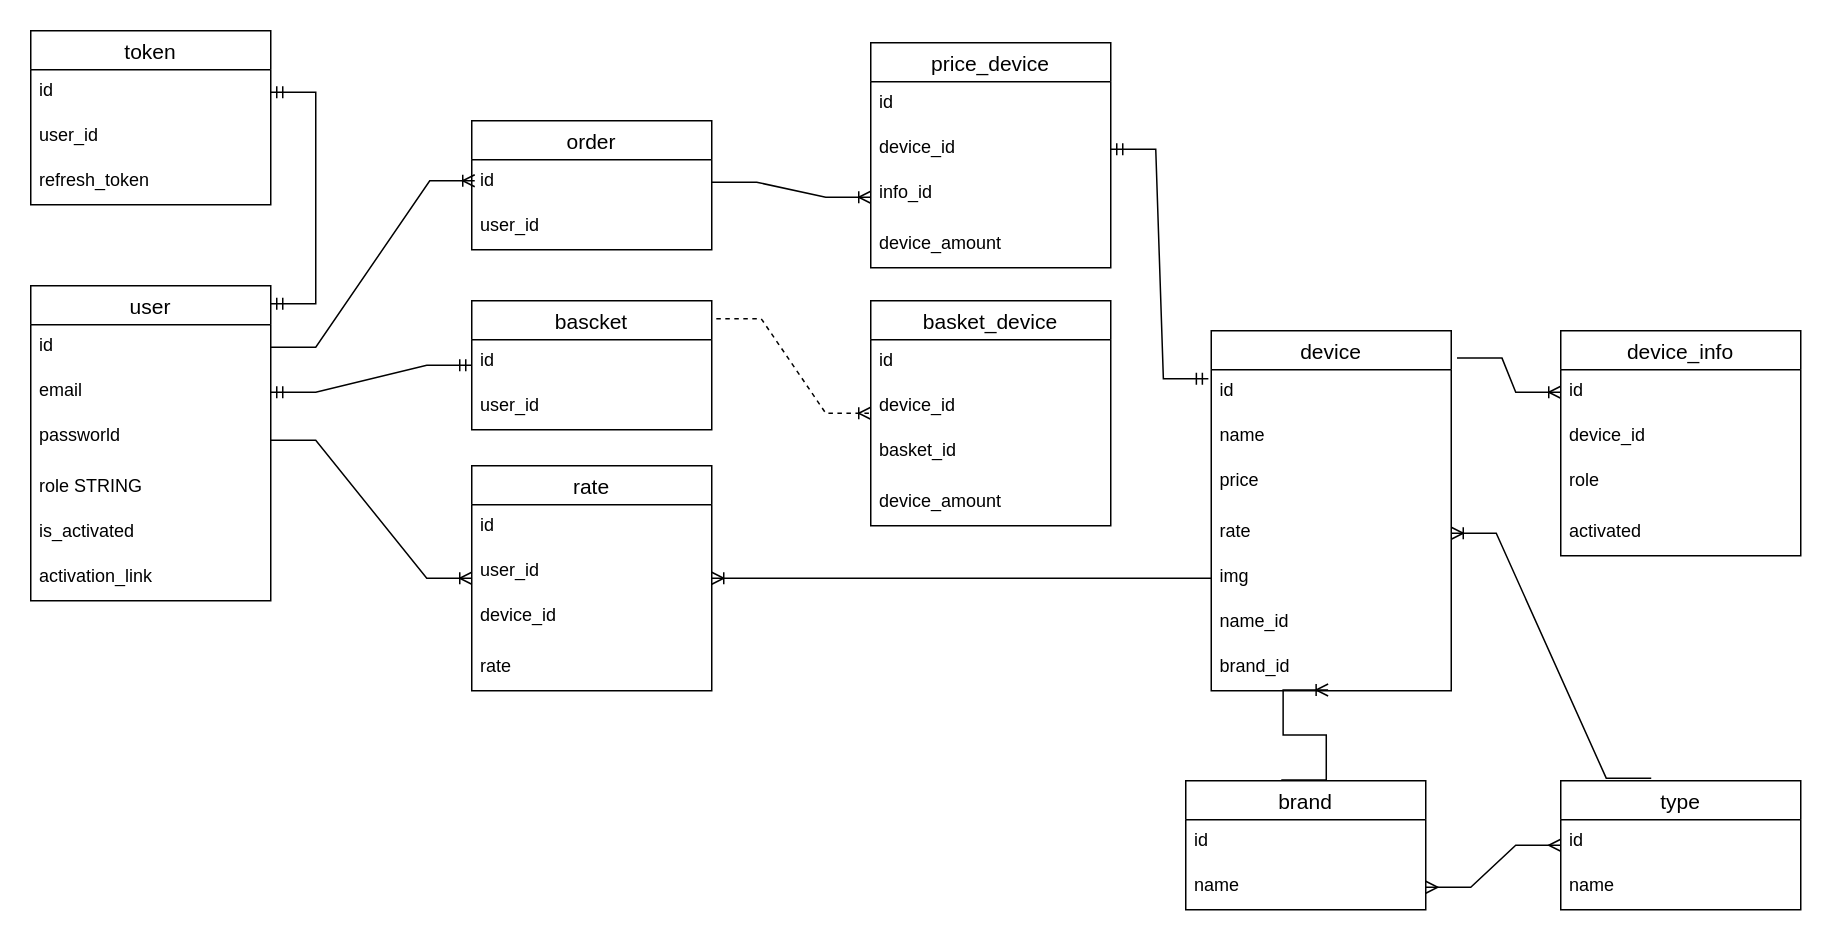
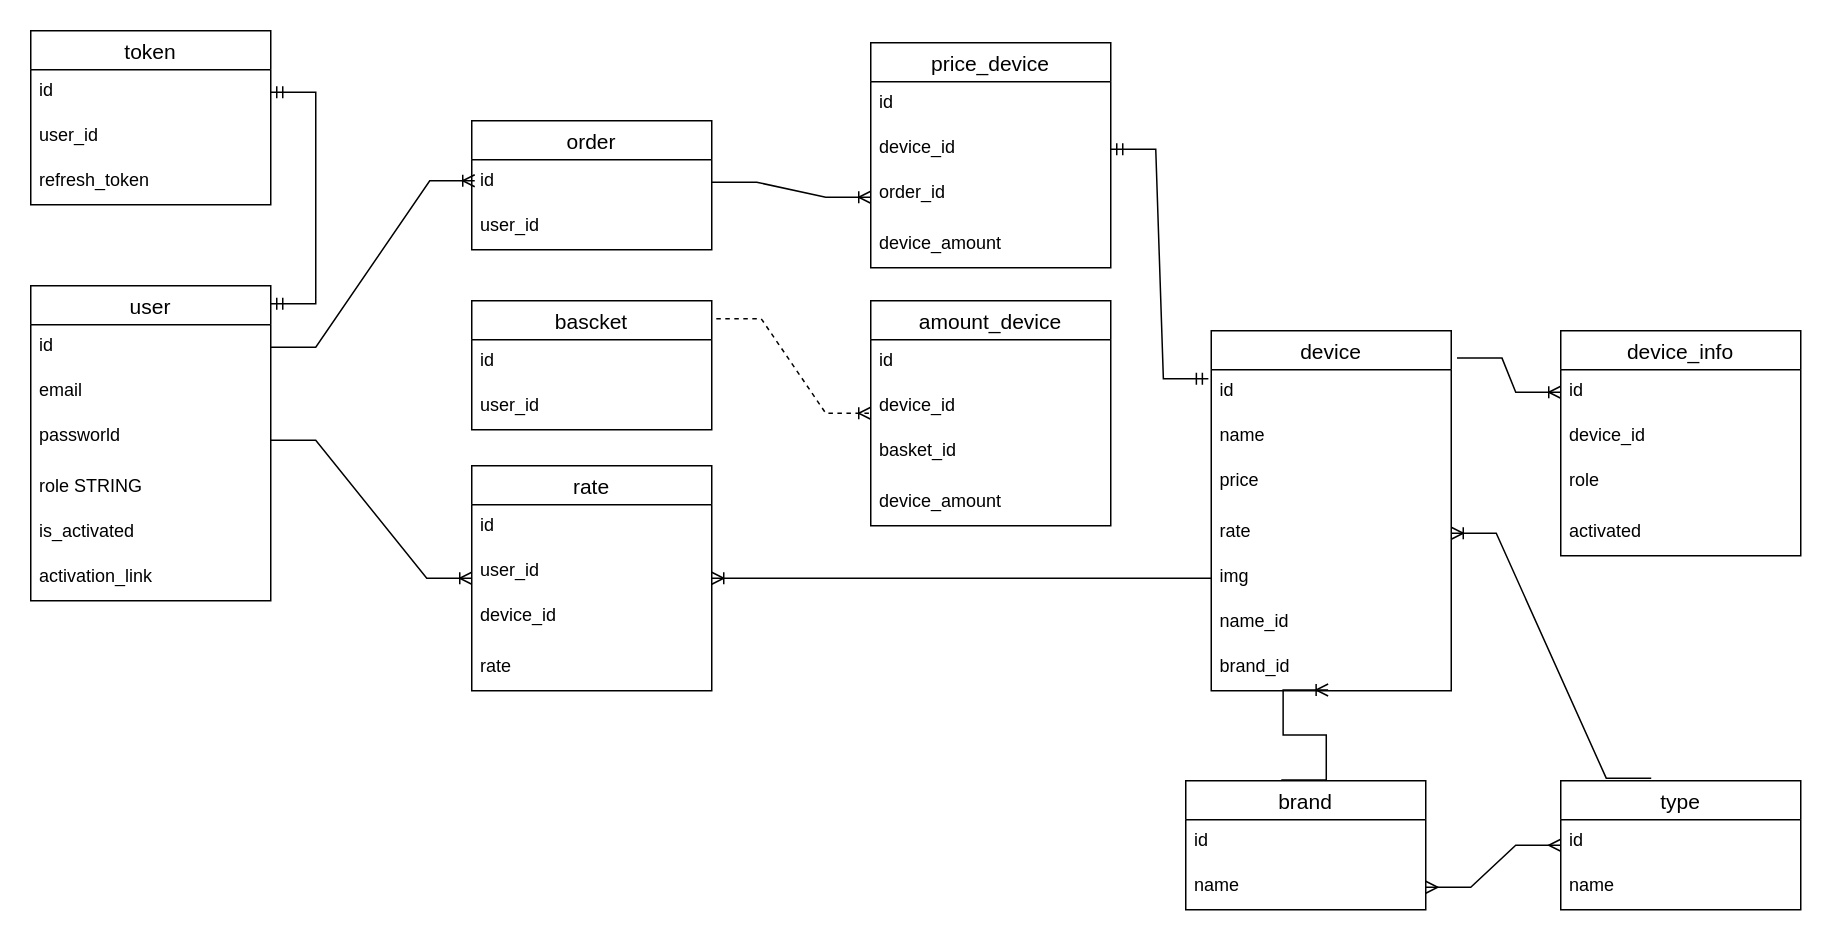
(910, 192) -> (917, 192)
(990, 322) -> (990, 322)
(370, 379) -> none
